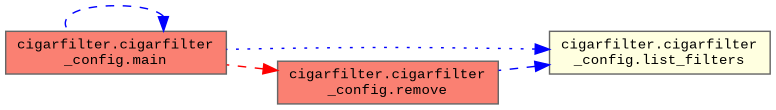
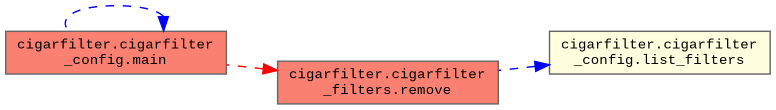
(381, 47) -> none
(388, 83) -> (388, 83)
